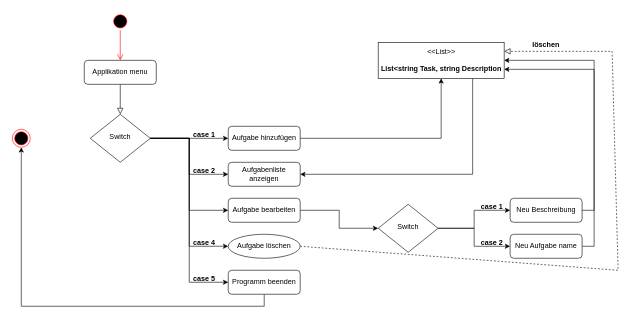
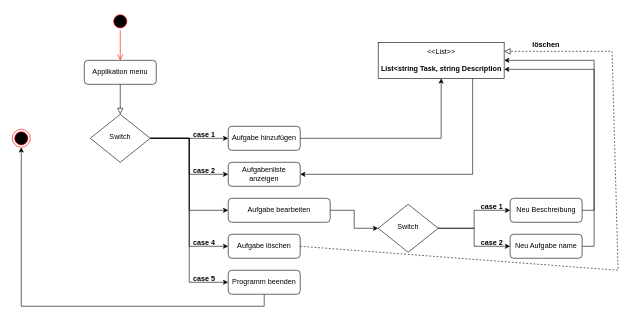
(264, 210) -> (279, 210)
(264, 246) -> (264, 246)
